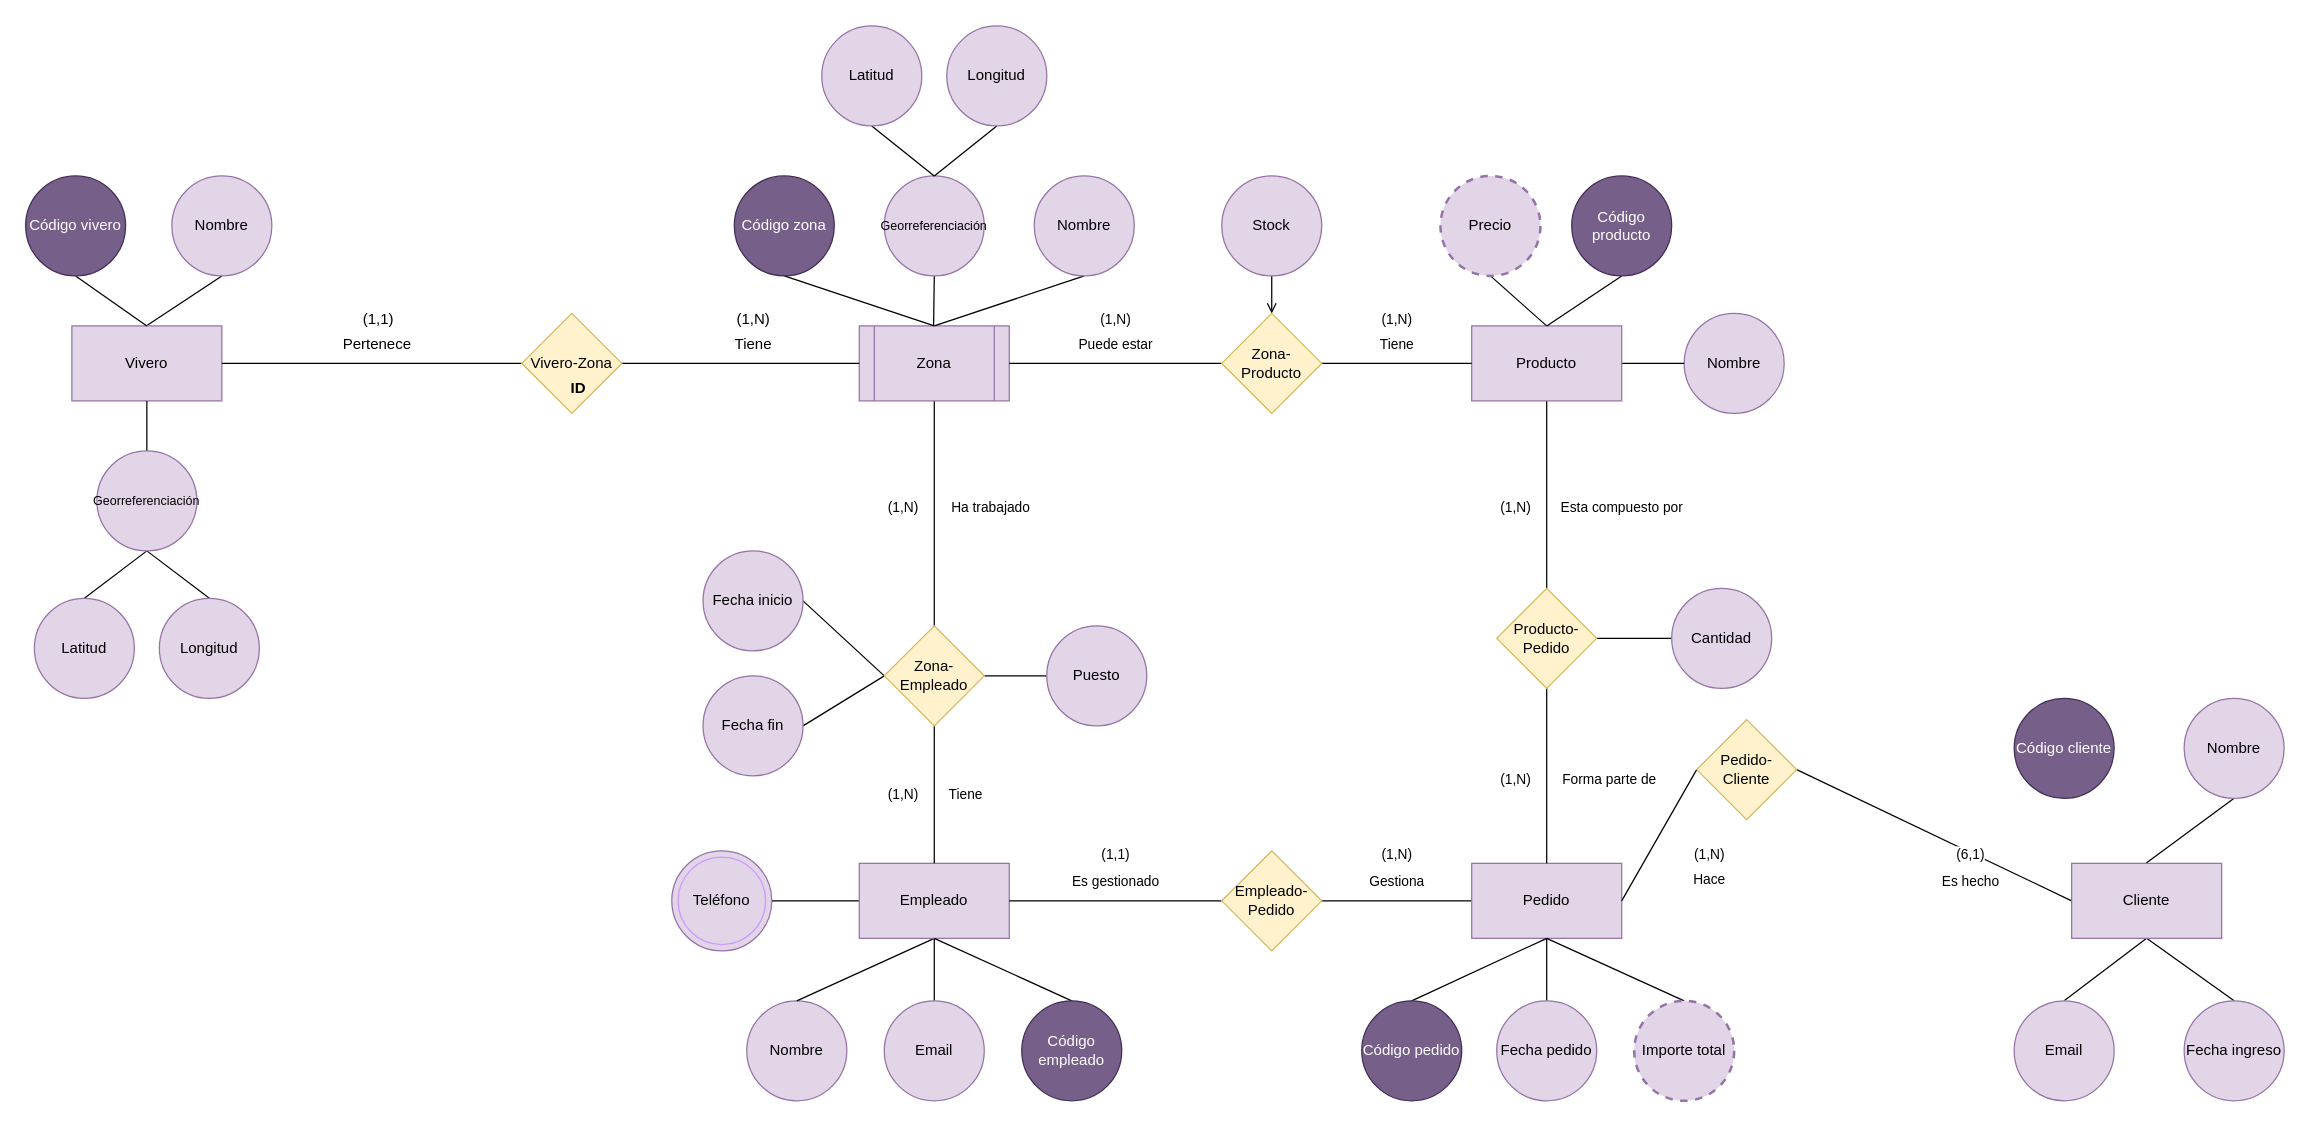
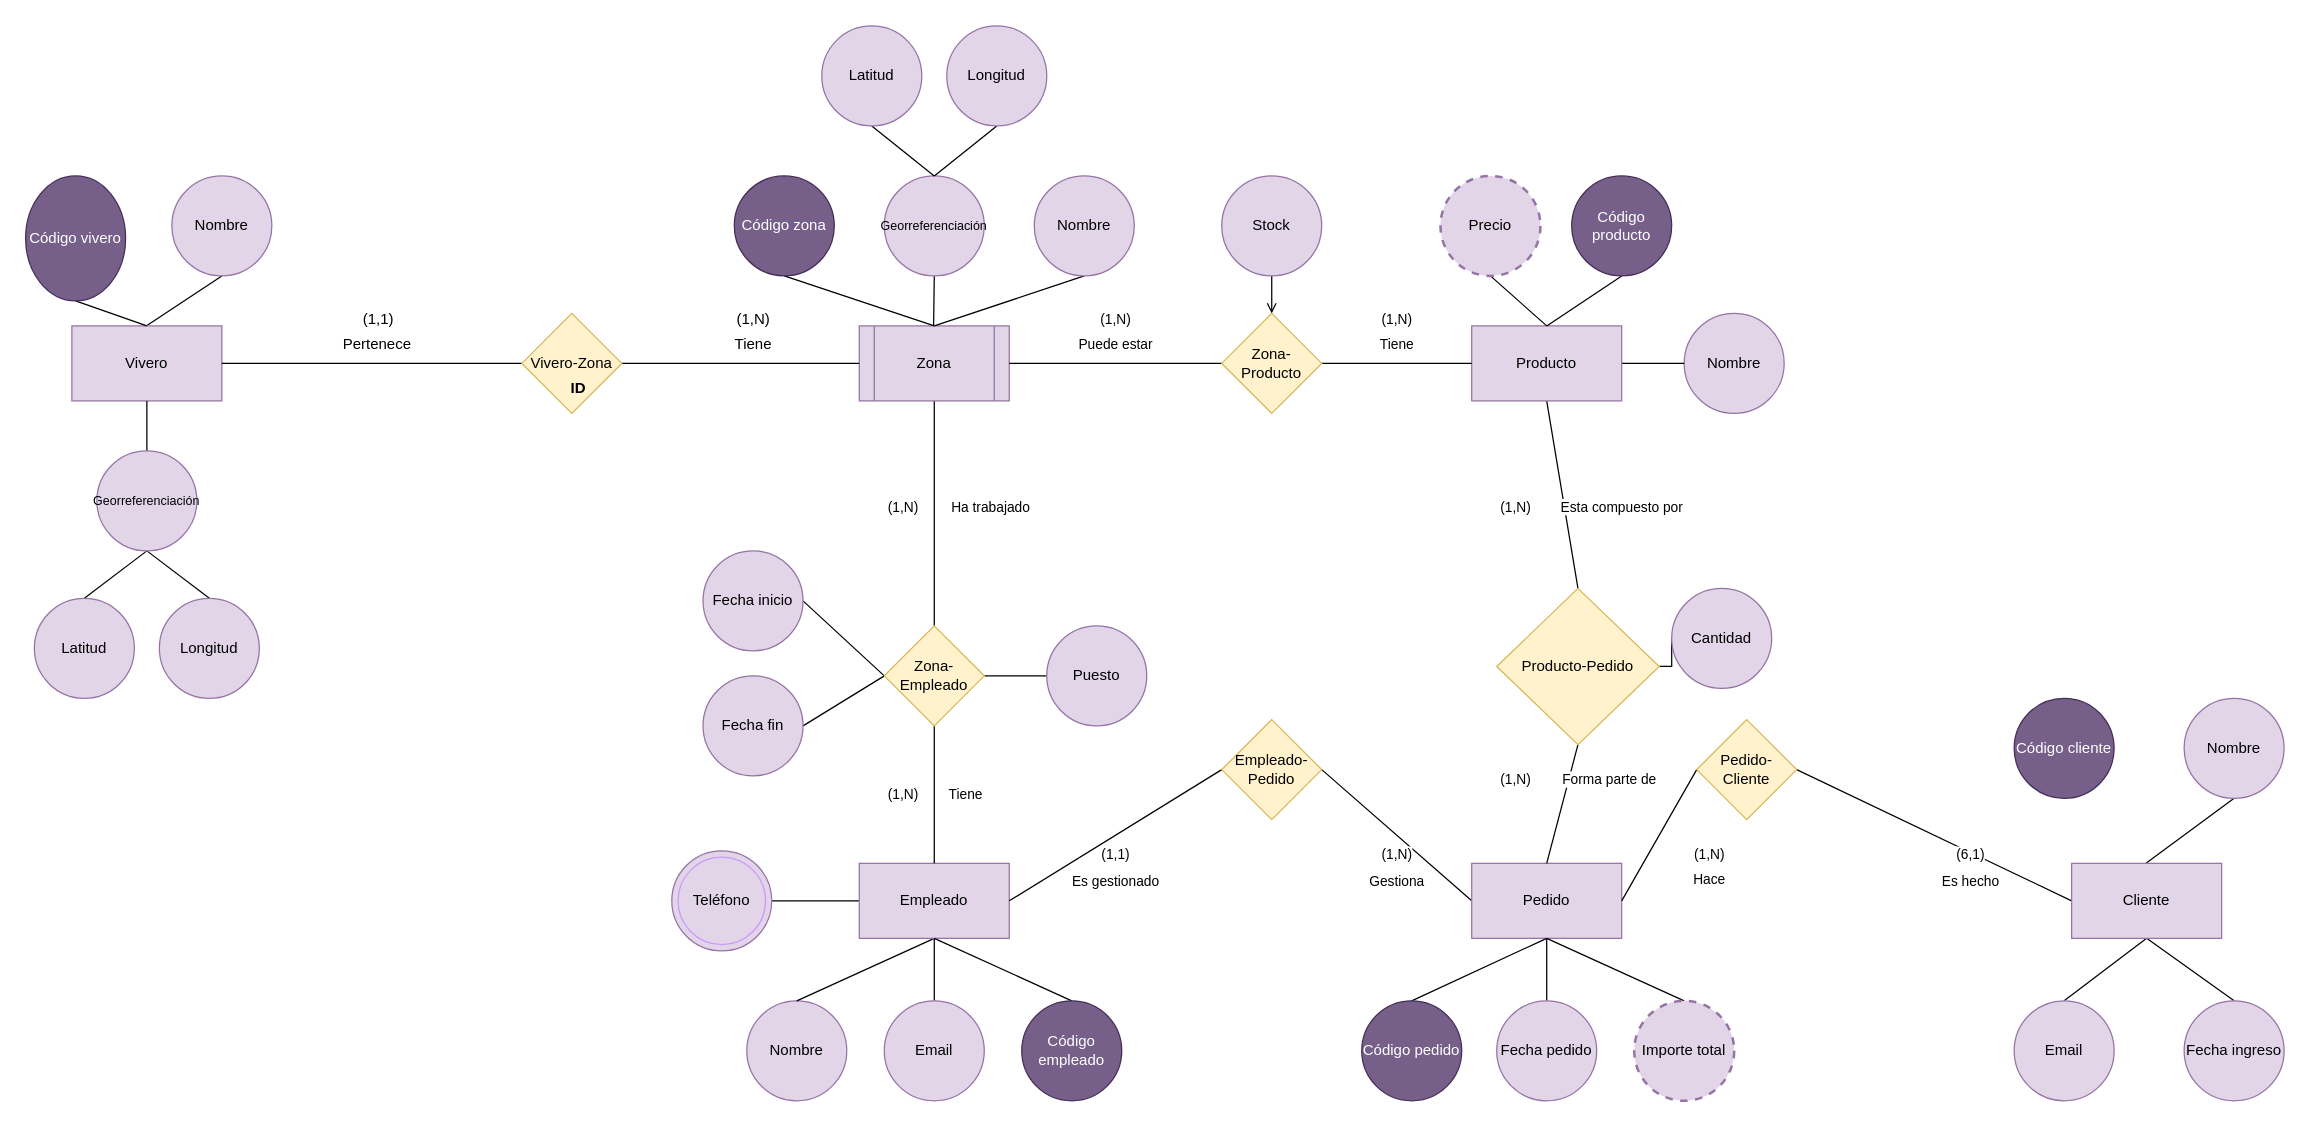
(76, 226) -> (76, 238)
(1547, 638) -> (1578, 666)
(1272, 901) -> (1272, 769)
